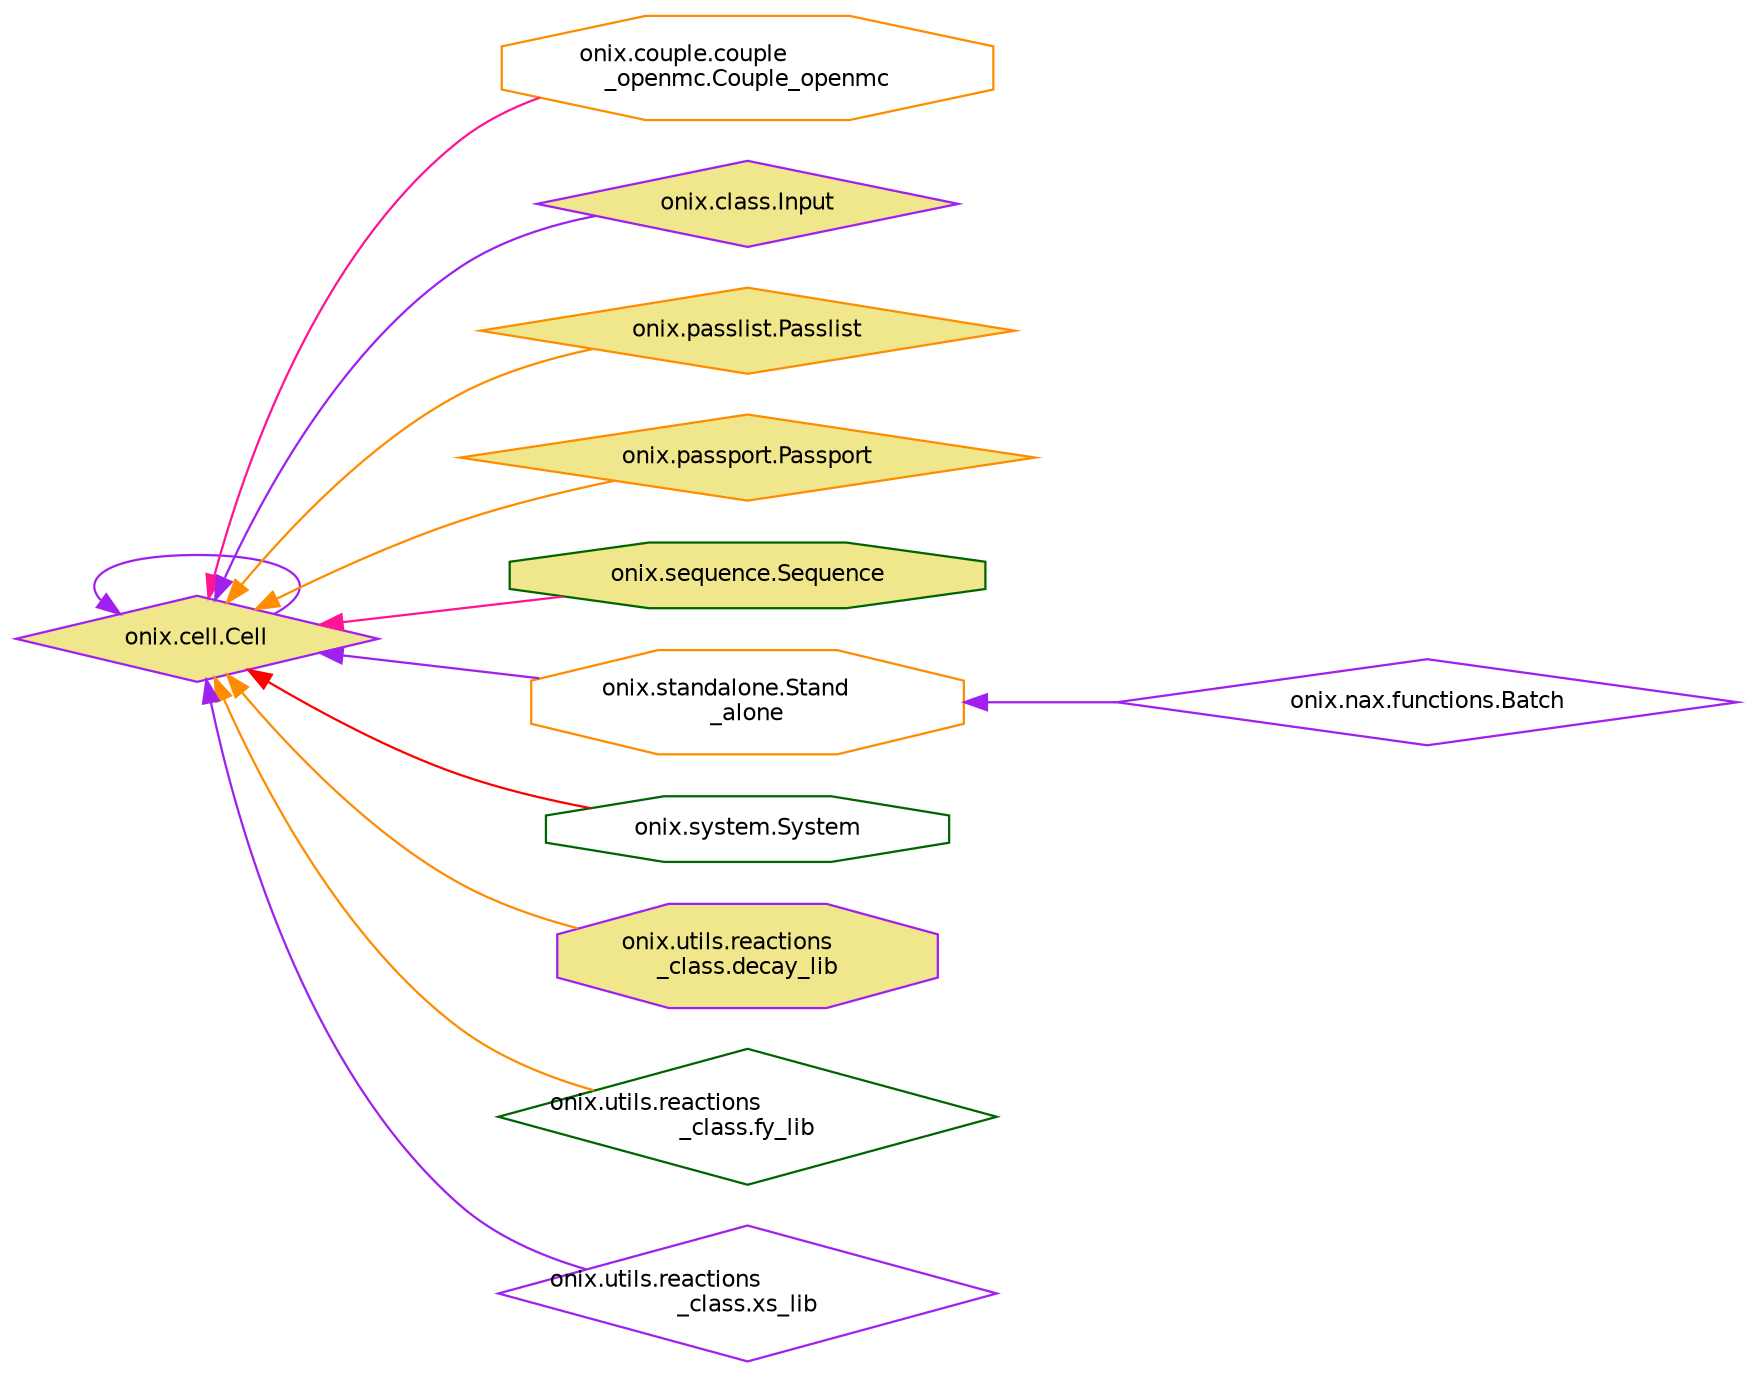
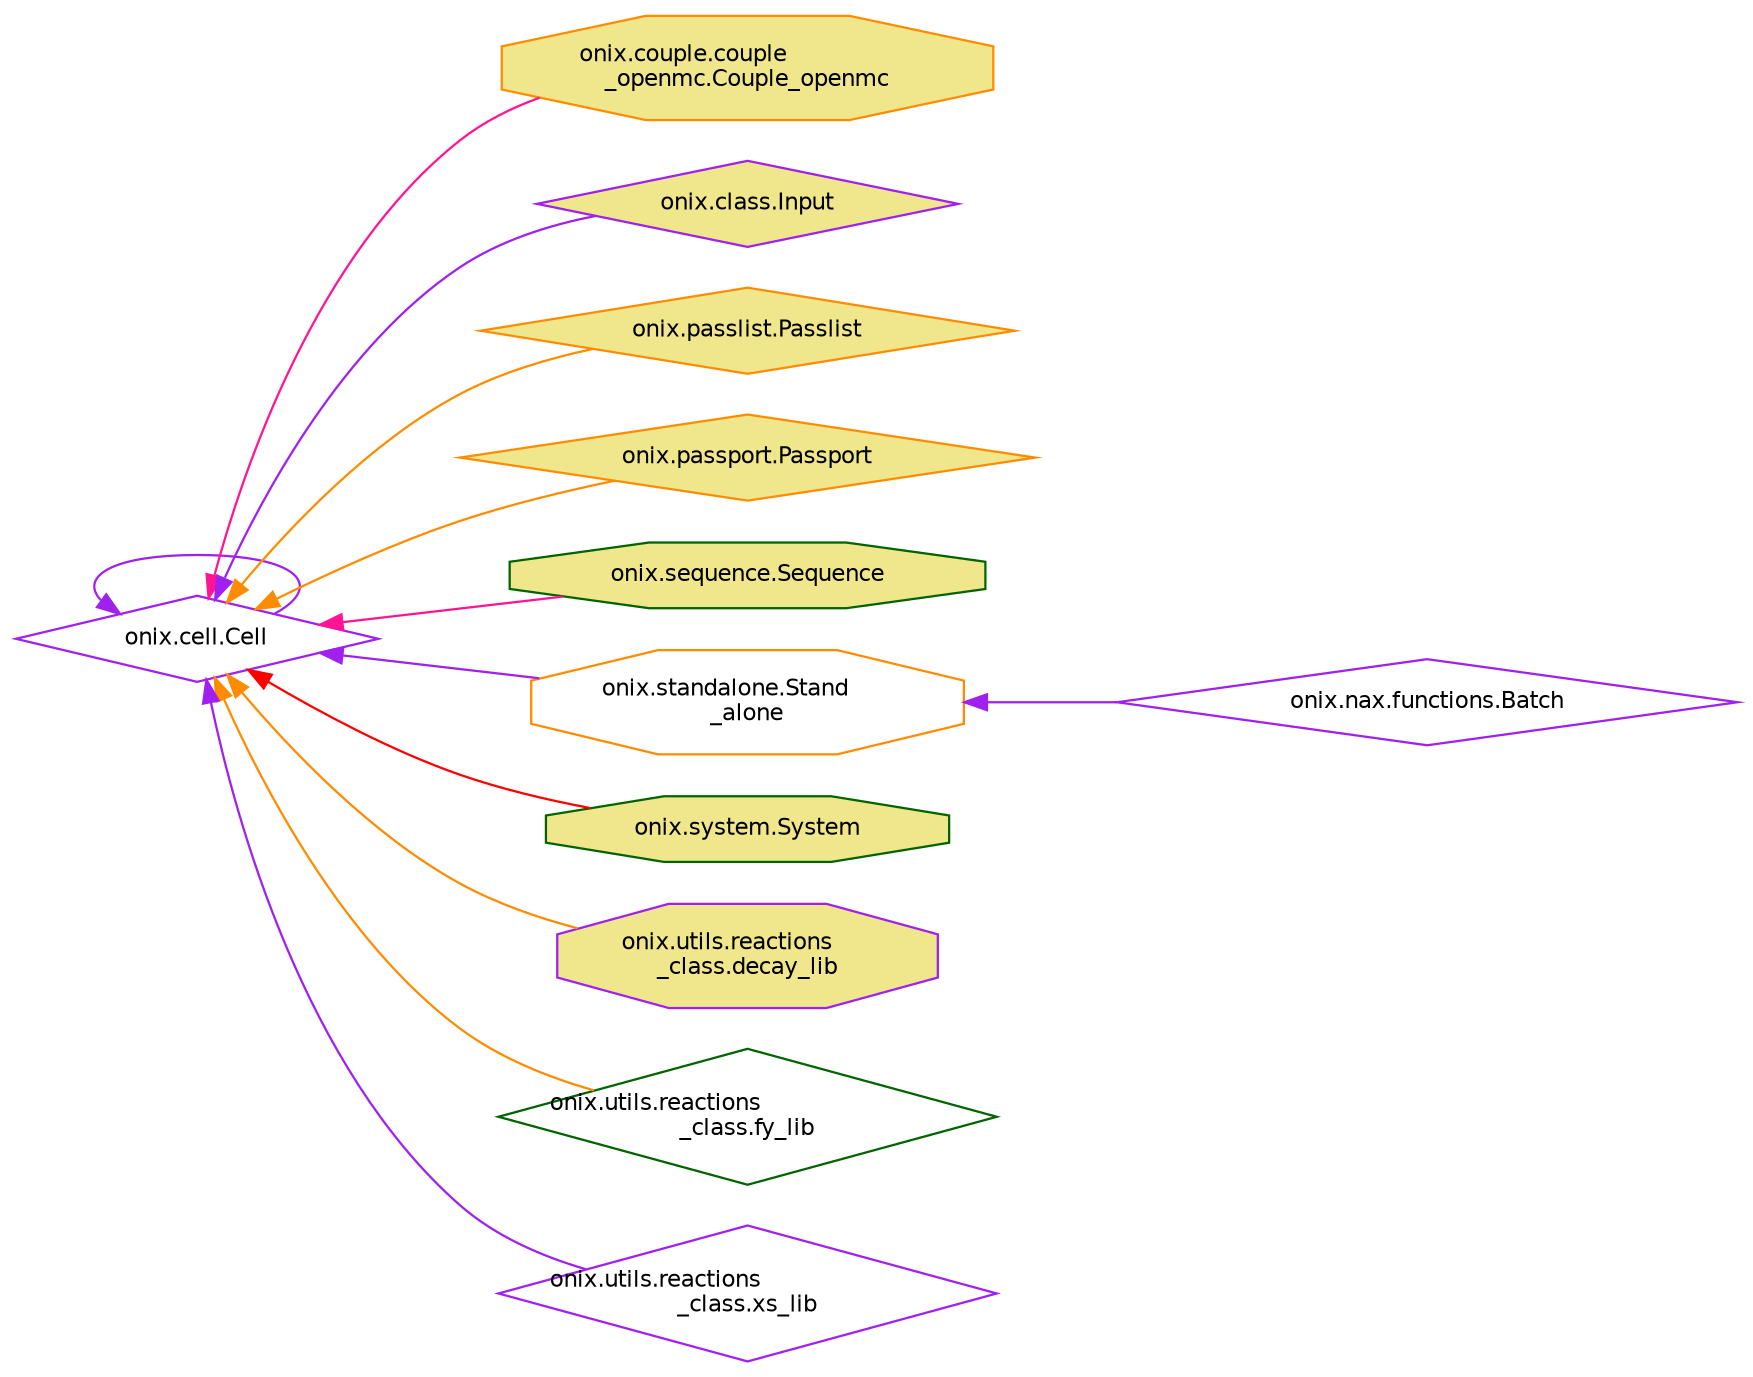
(748, 68) -> (748, 68)
(197, 639) -> (197, 639)
(748, 829) -> (748, 829)
